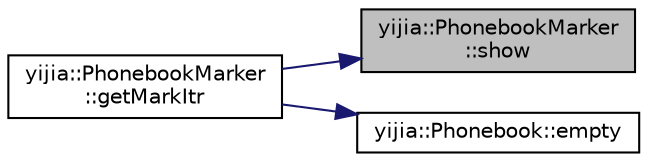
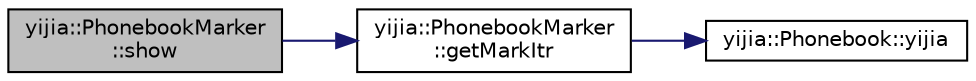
(311, 65) -> (309, 41)
(498, 133) -> (837, 41)
